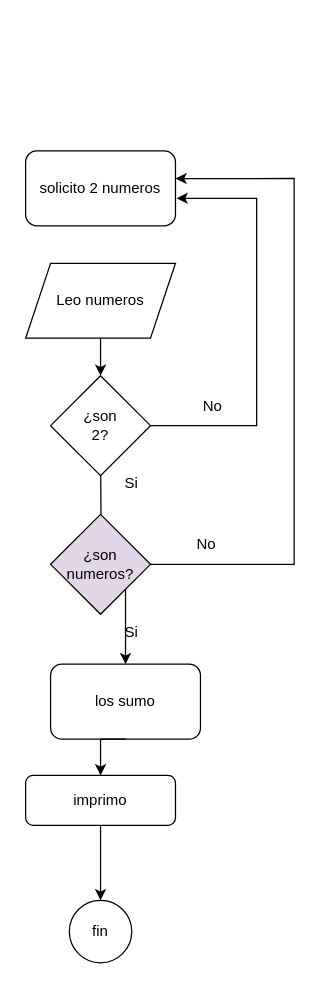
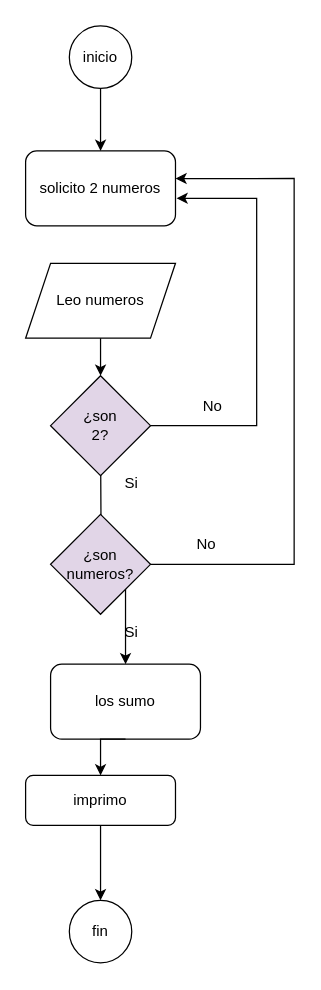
none -> (101, 57)
none -> (101, 115)
(101, 426) -> (101, 426)
